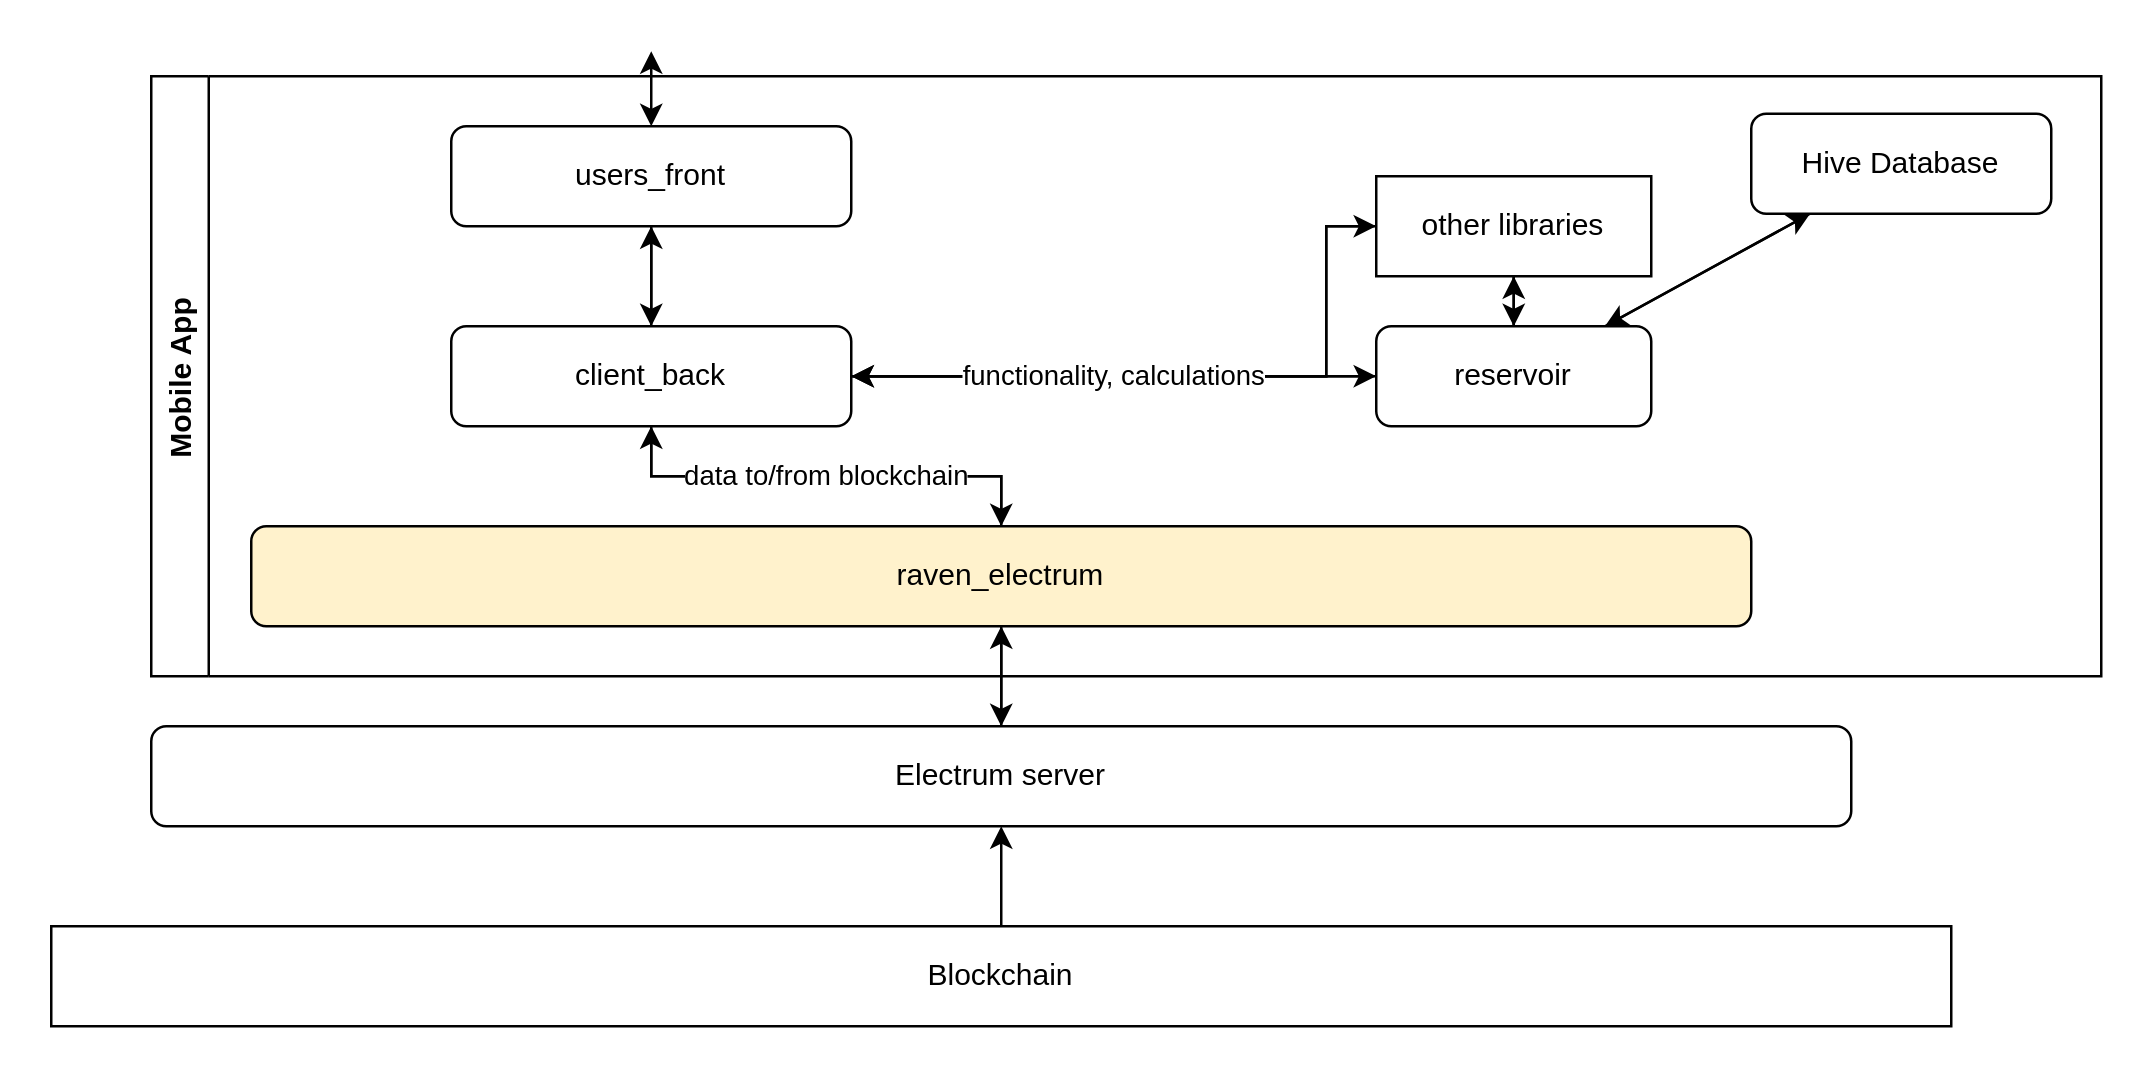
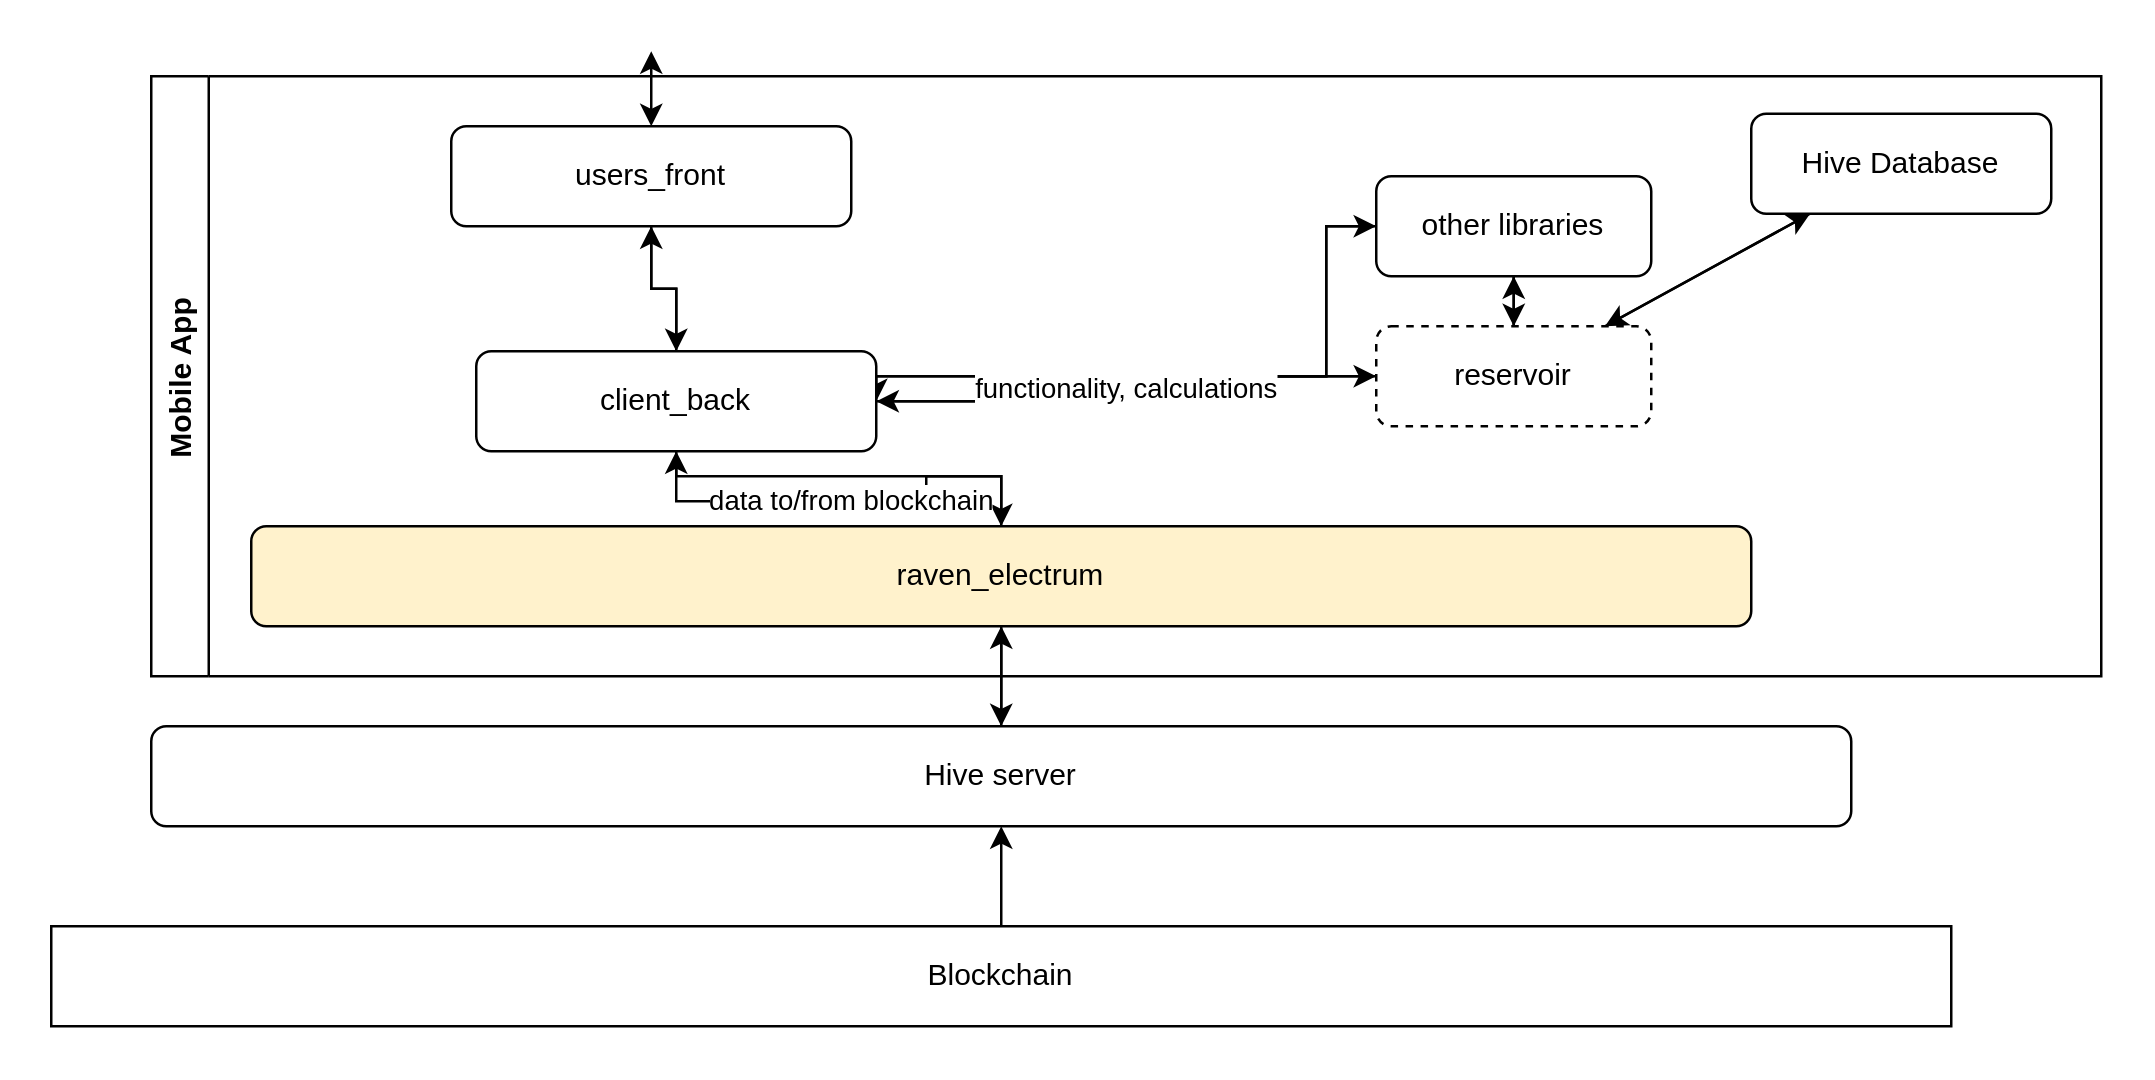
(1514, 226) -> (1514, 226)
(651, 376) -> (676, 401)
(1514, 376) -> (1514, 376)
(1001, 776) -> (1001, 776)
